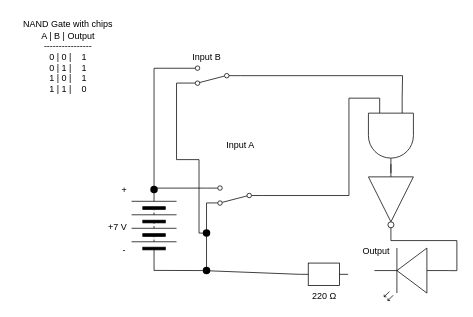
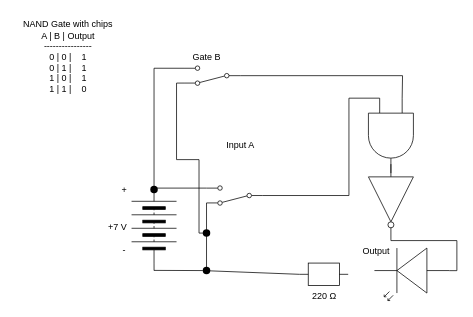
(207, 57) -> (207, 57)
